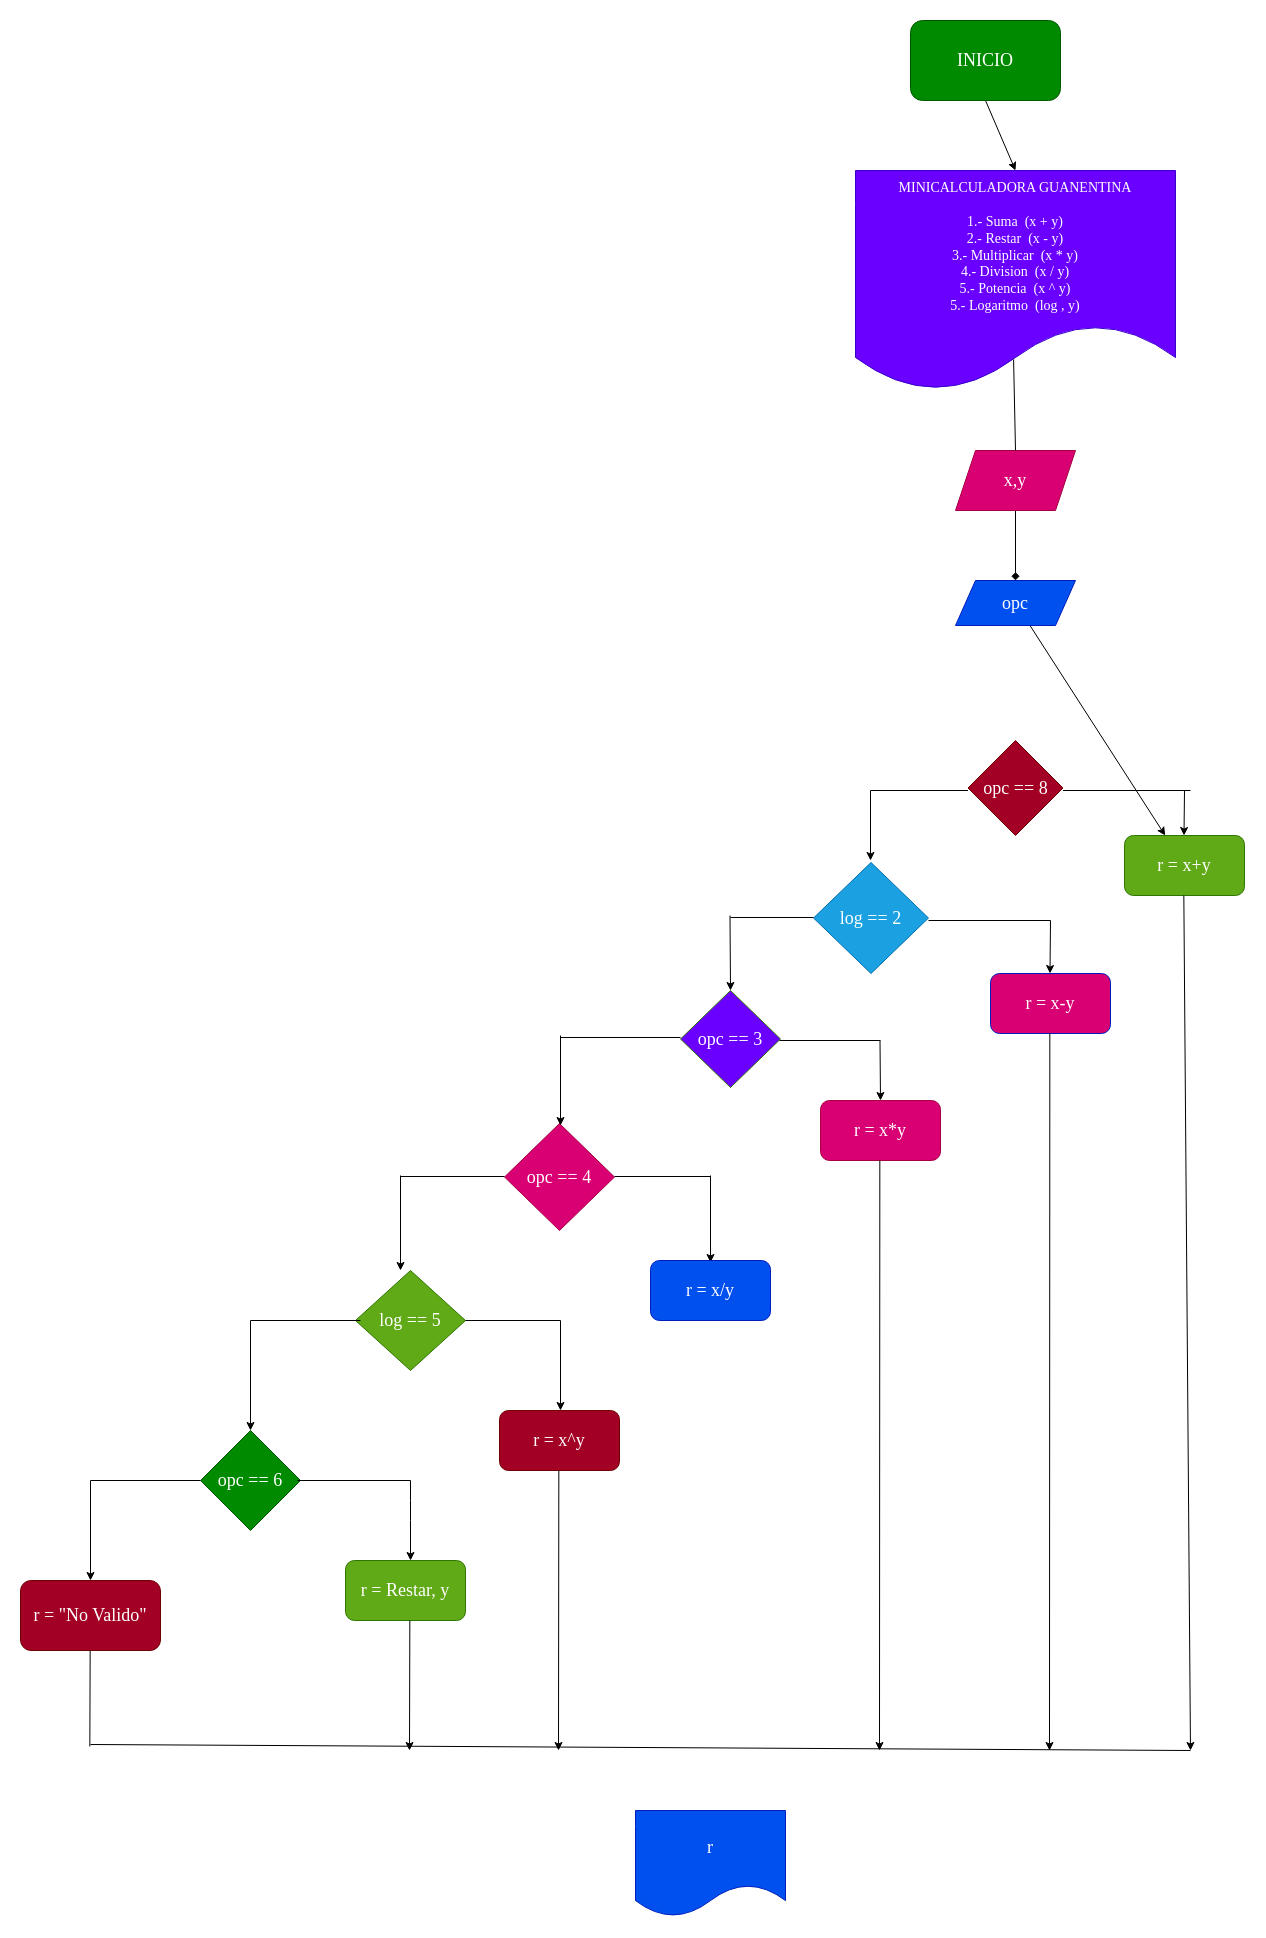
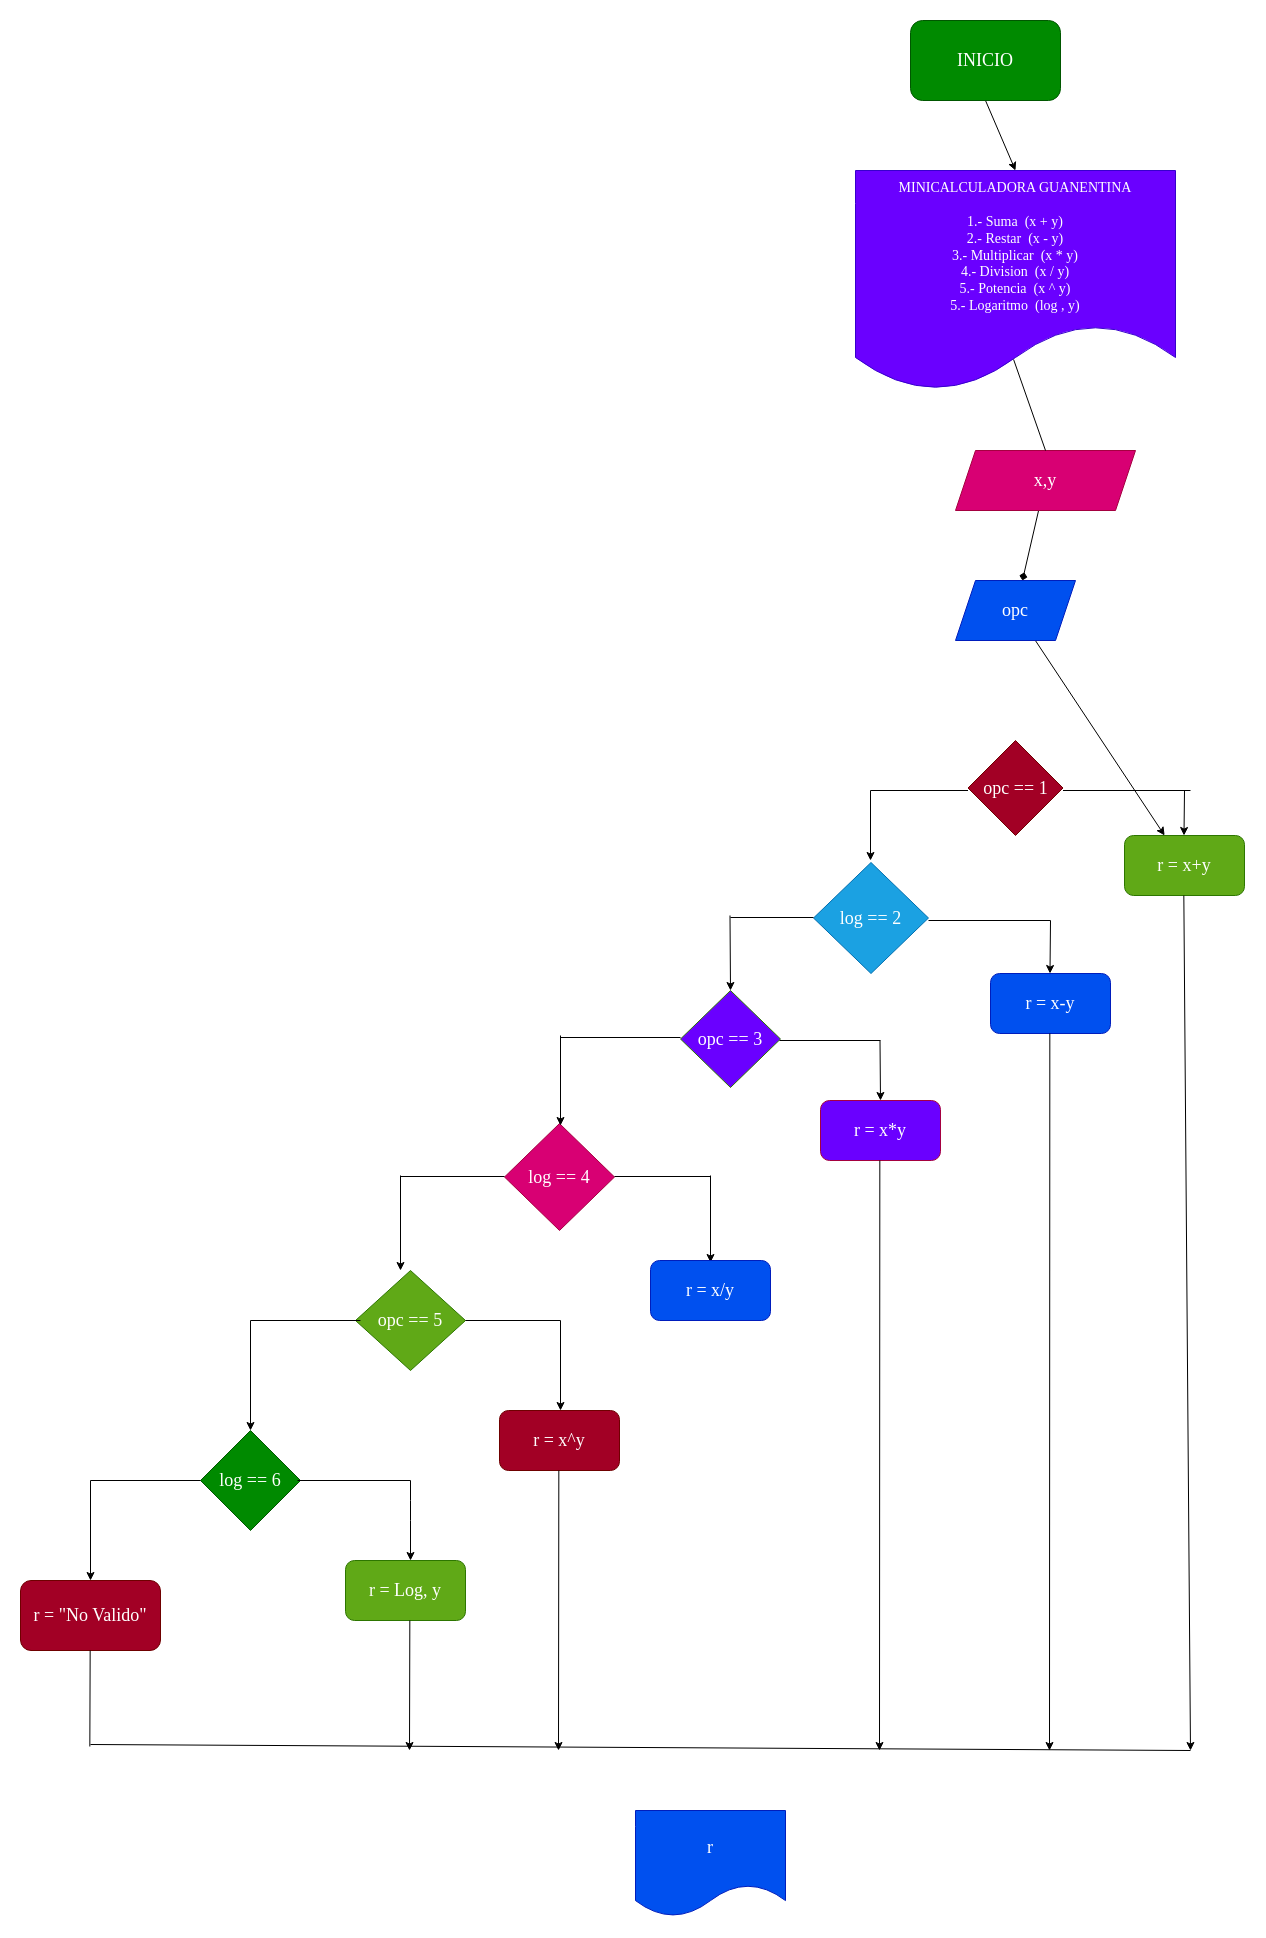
(1016, 481) -> (1046, 481)
(1016, 603) -> (1016, 611)
(1016, 789) -> (1016, 789)
(1051, 1004) -> (1051, 1004)
(881, 1131) -> (881, 1131)
(560, 1178) -> (560, 1178)
(411, 1321) -> (411, 1321)
(251, 1481) -> (251, 1481)
(406, 1591) -> (406, 1591)
